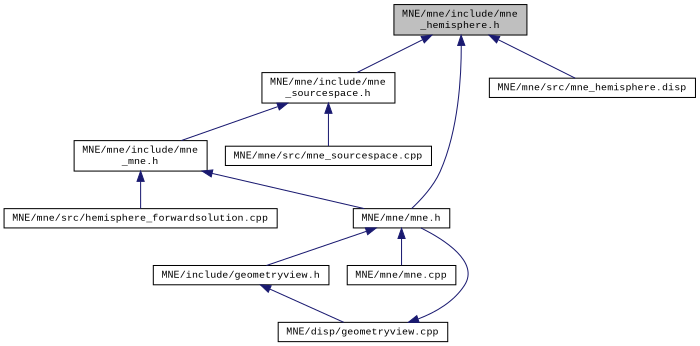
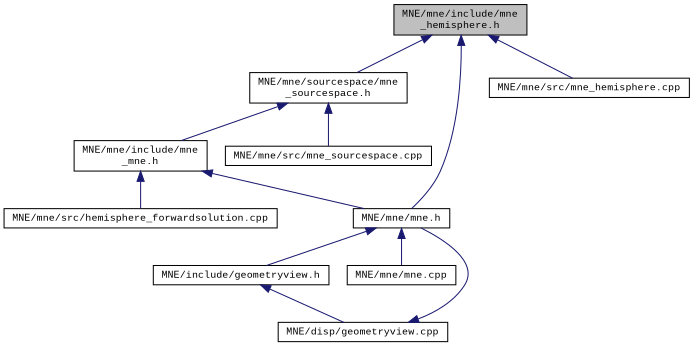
(328, 88) -> (328, 88)
(592, 88) -> (589, 88)
